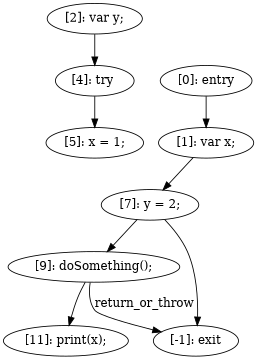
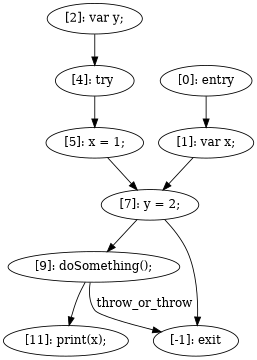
none -> (120, 171)
(145, 304) -> (145, 304)
